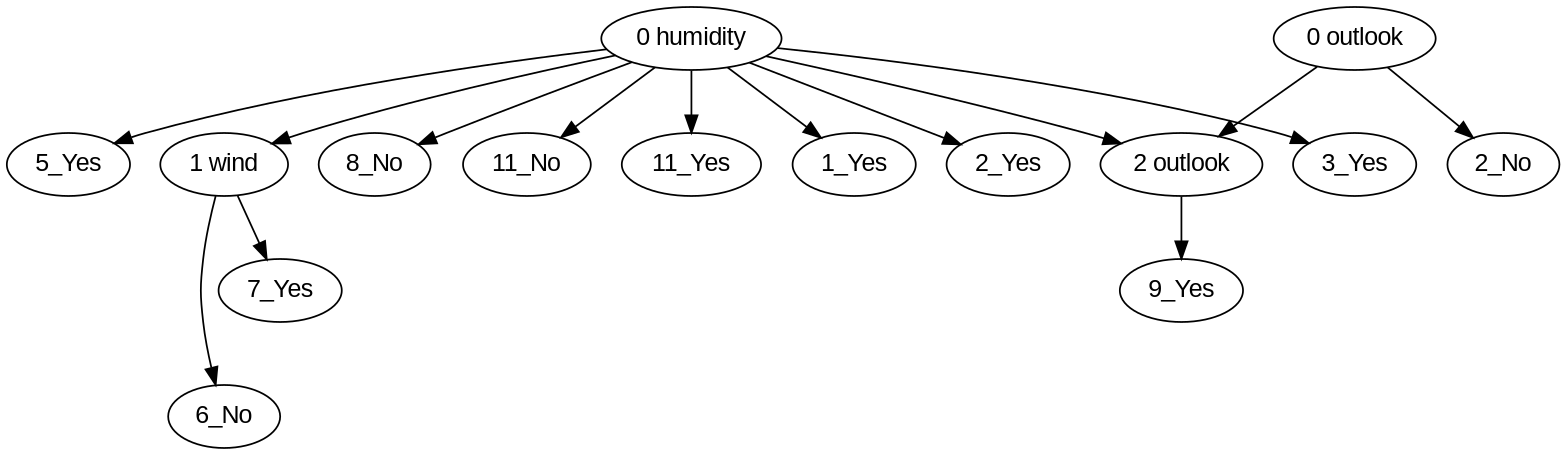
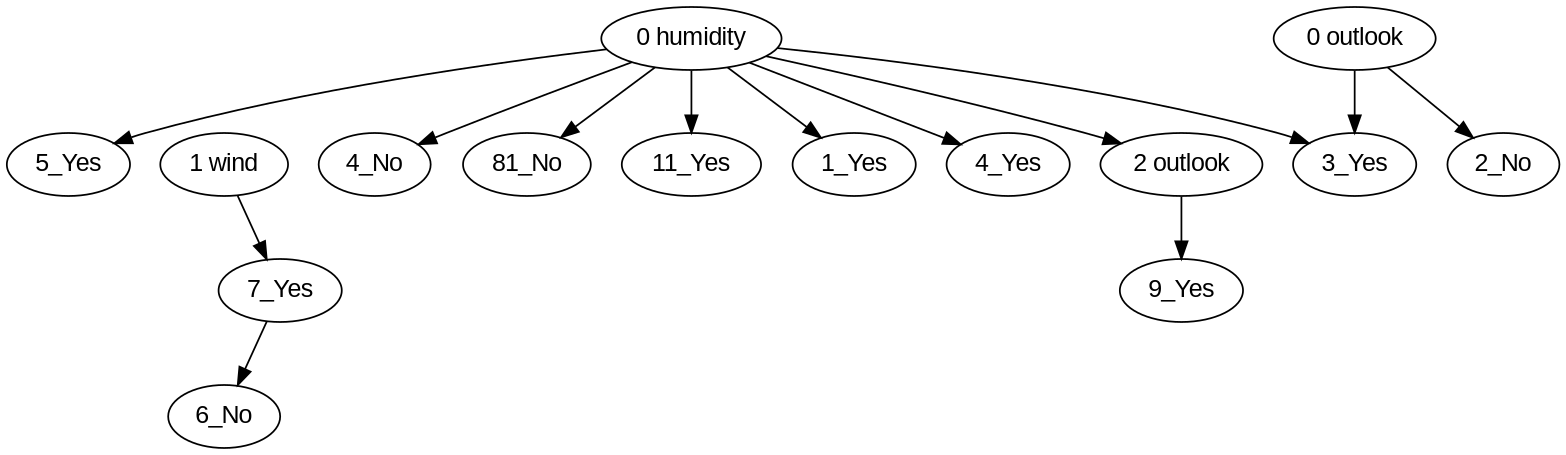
(451, 93) -> none
(1275, 96) -> (1355, 93)
(375, 164) -> (375, 164)
(527, 164) -> (527, 164)
(1008, 164) -> (1008, 164)
(201, 282) -> (256, 345)
